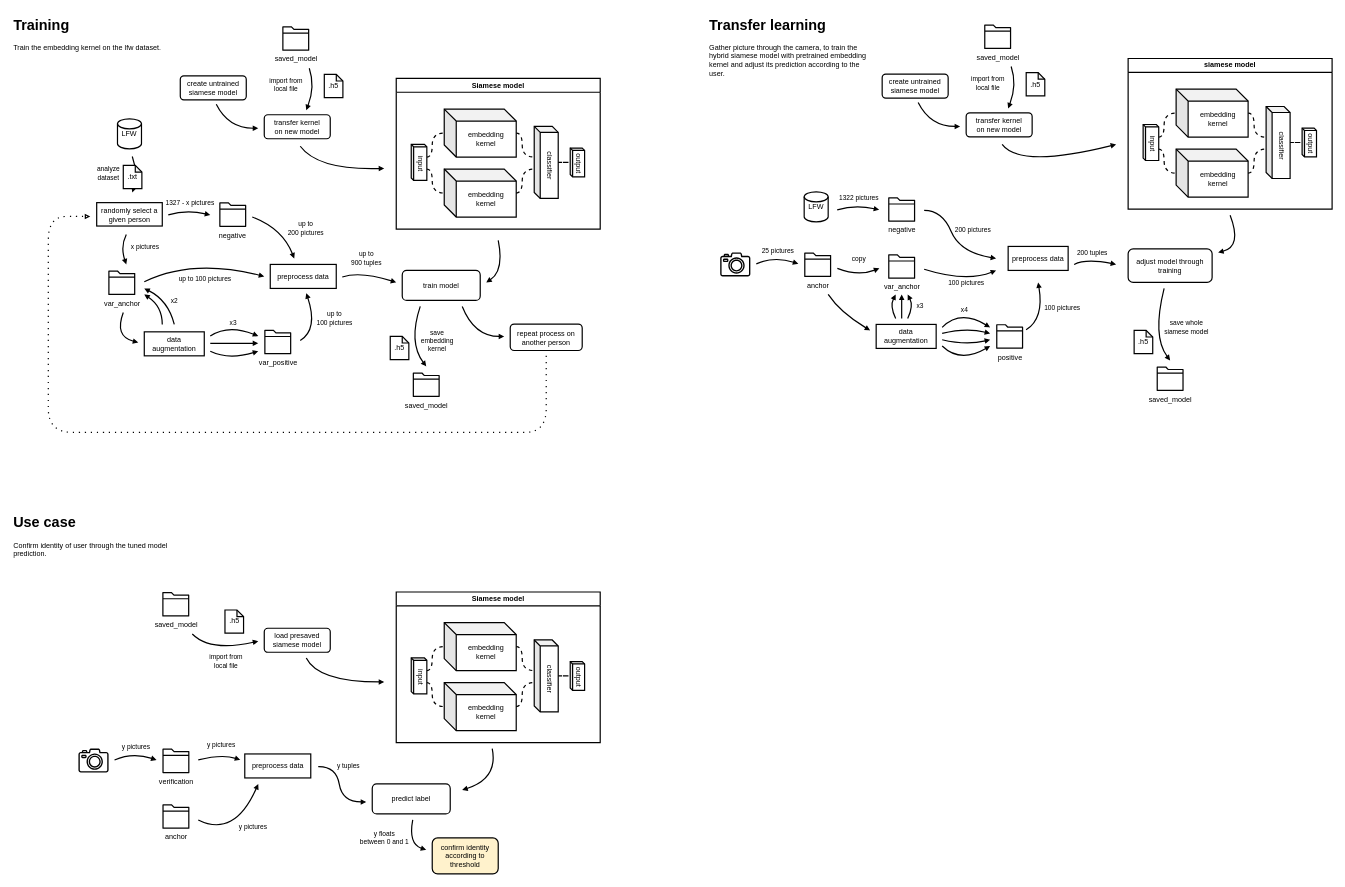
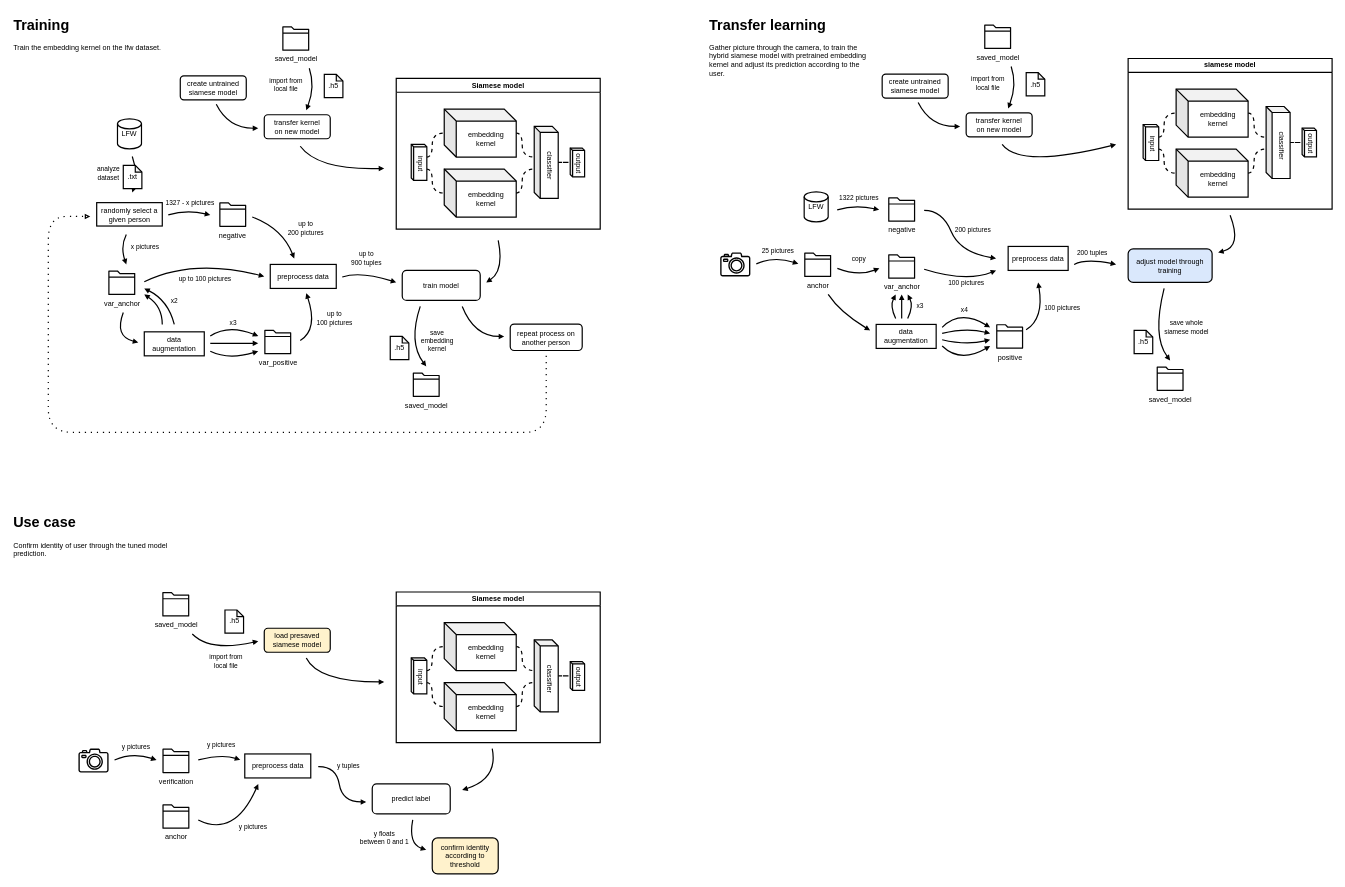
(1170, 266) -> (1170, 266)
(297, 640) -> (297, 640)
